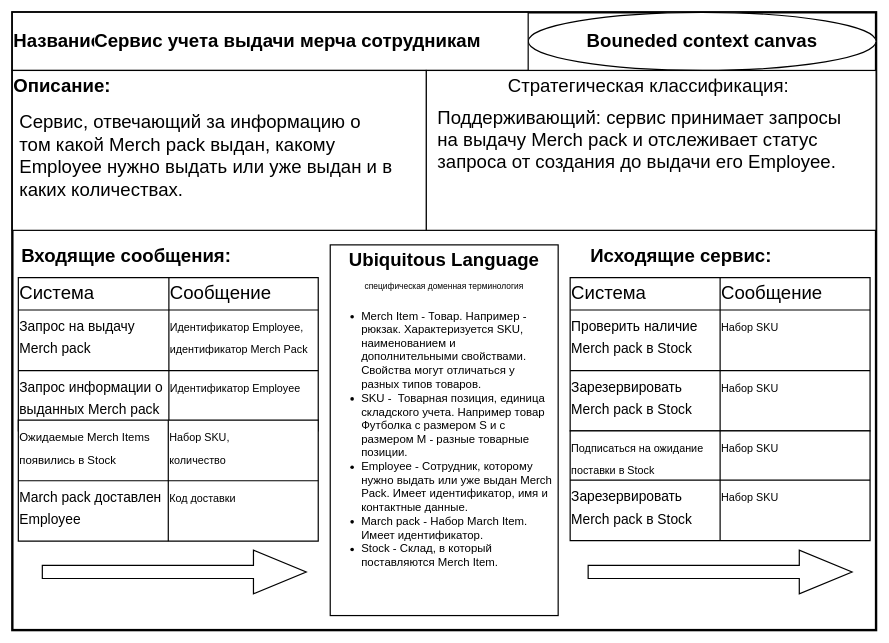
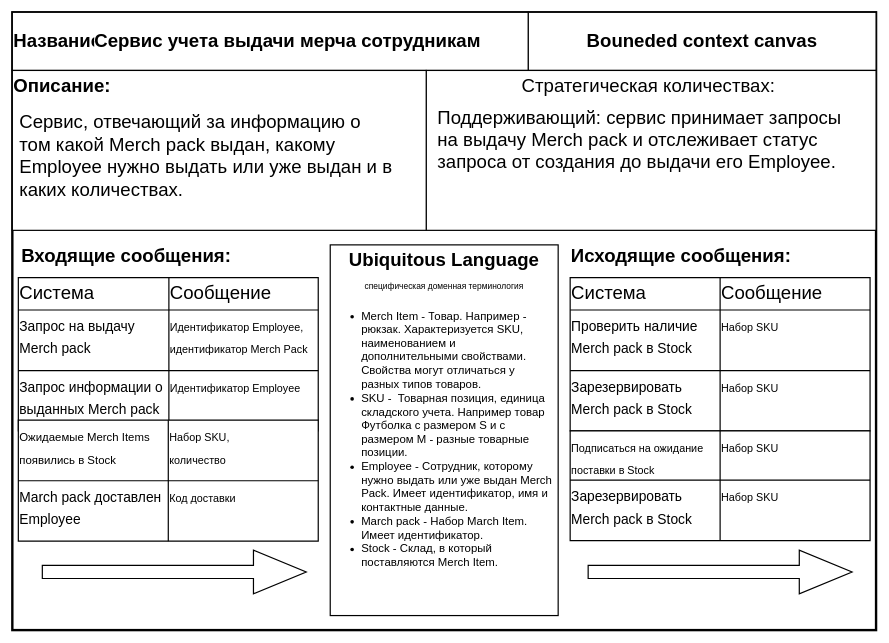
(702, 41) -> (702, 41)
(651, 79) -> (651, 79)
(681, 256) -> (681, 256)
